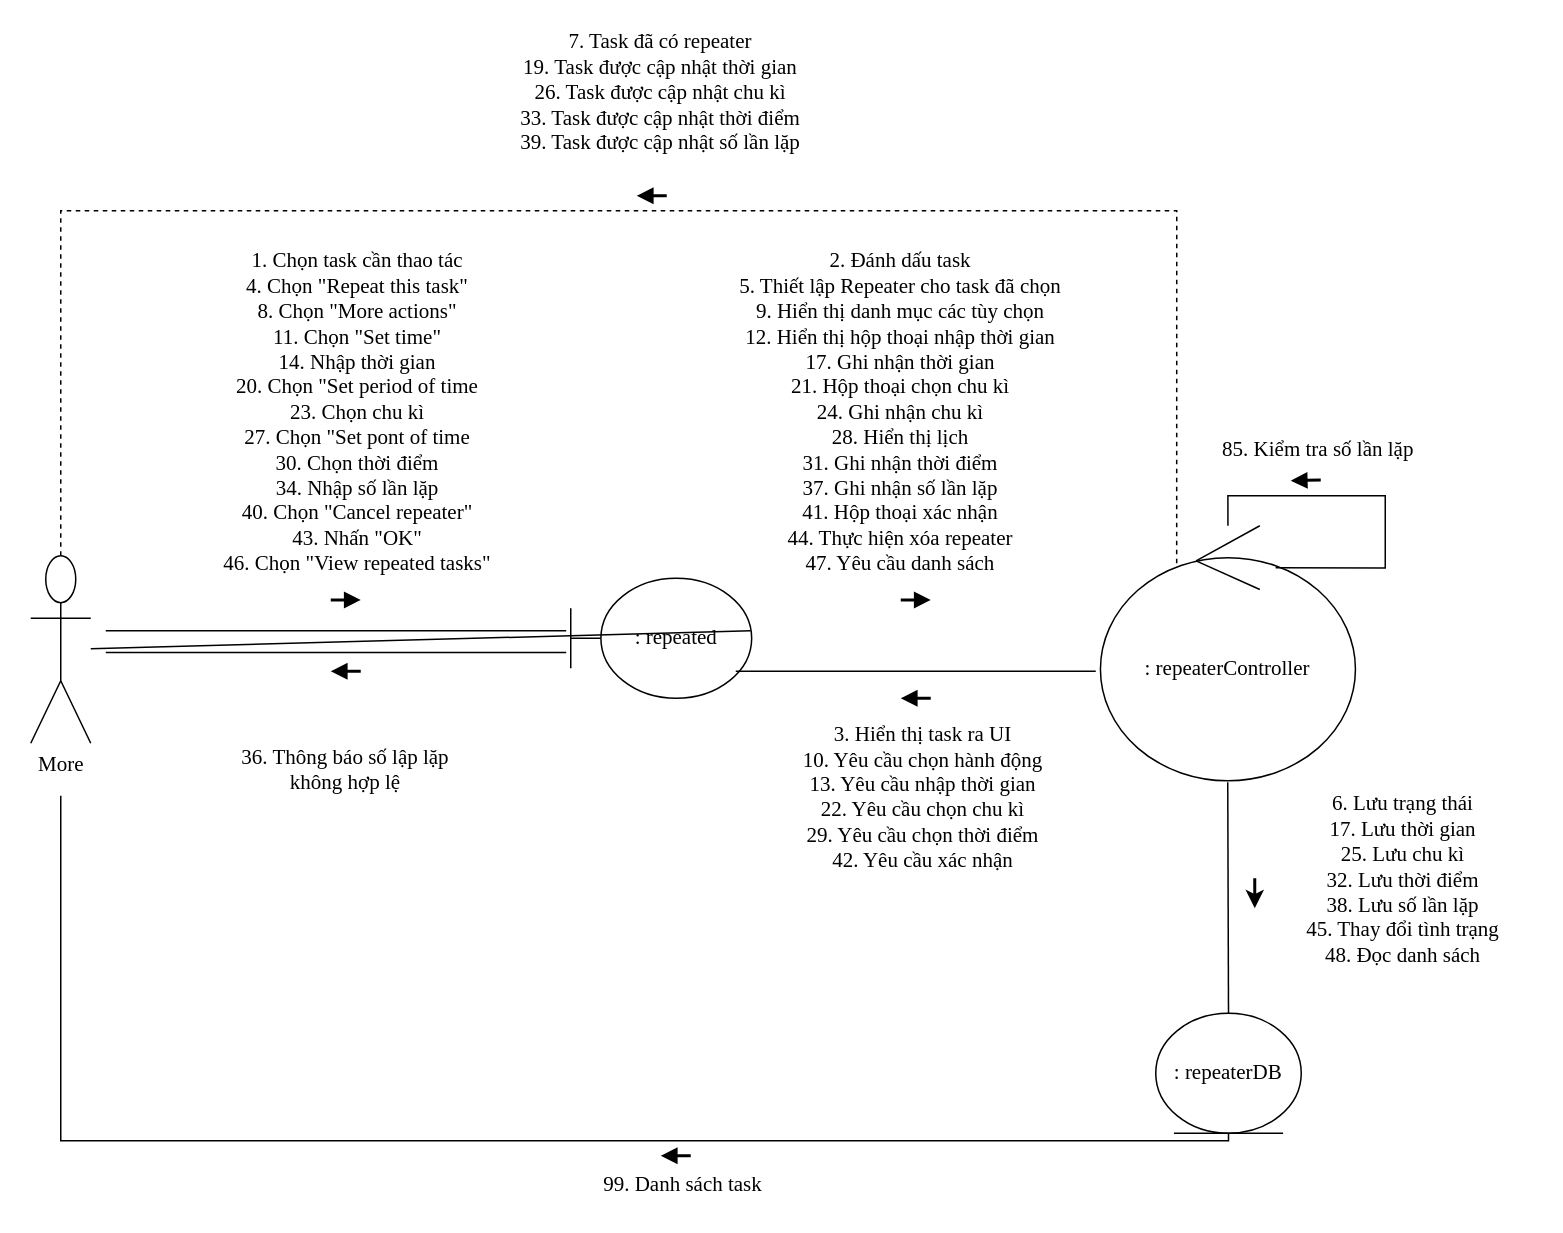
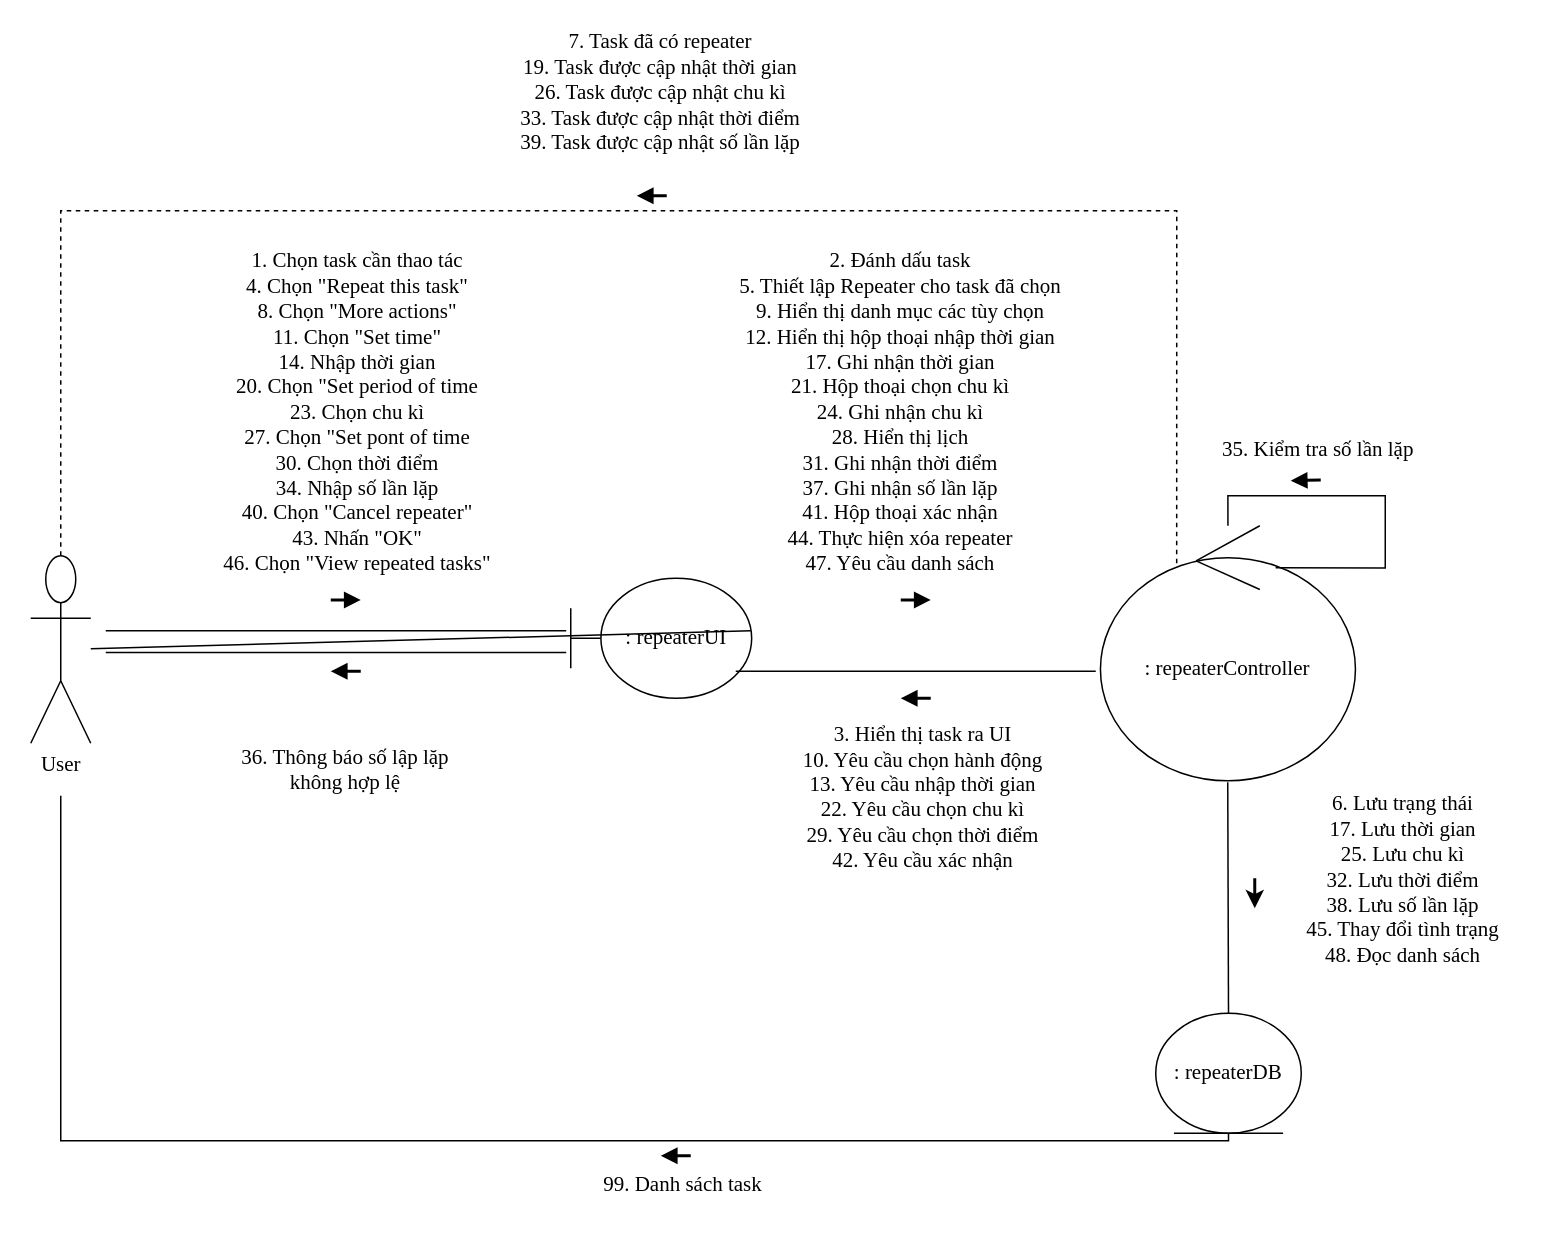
(1319, 451) -> (1319, 451)
(677, 638) -> (677, 638)
(62, 766) -> (62, 766)
